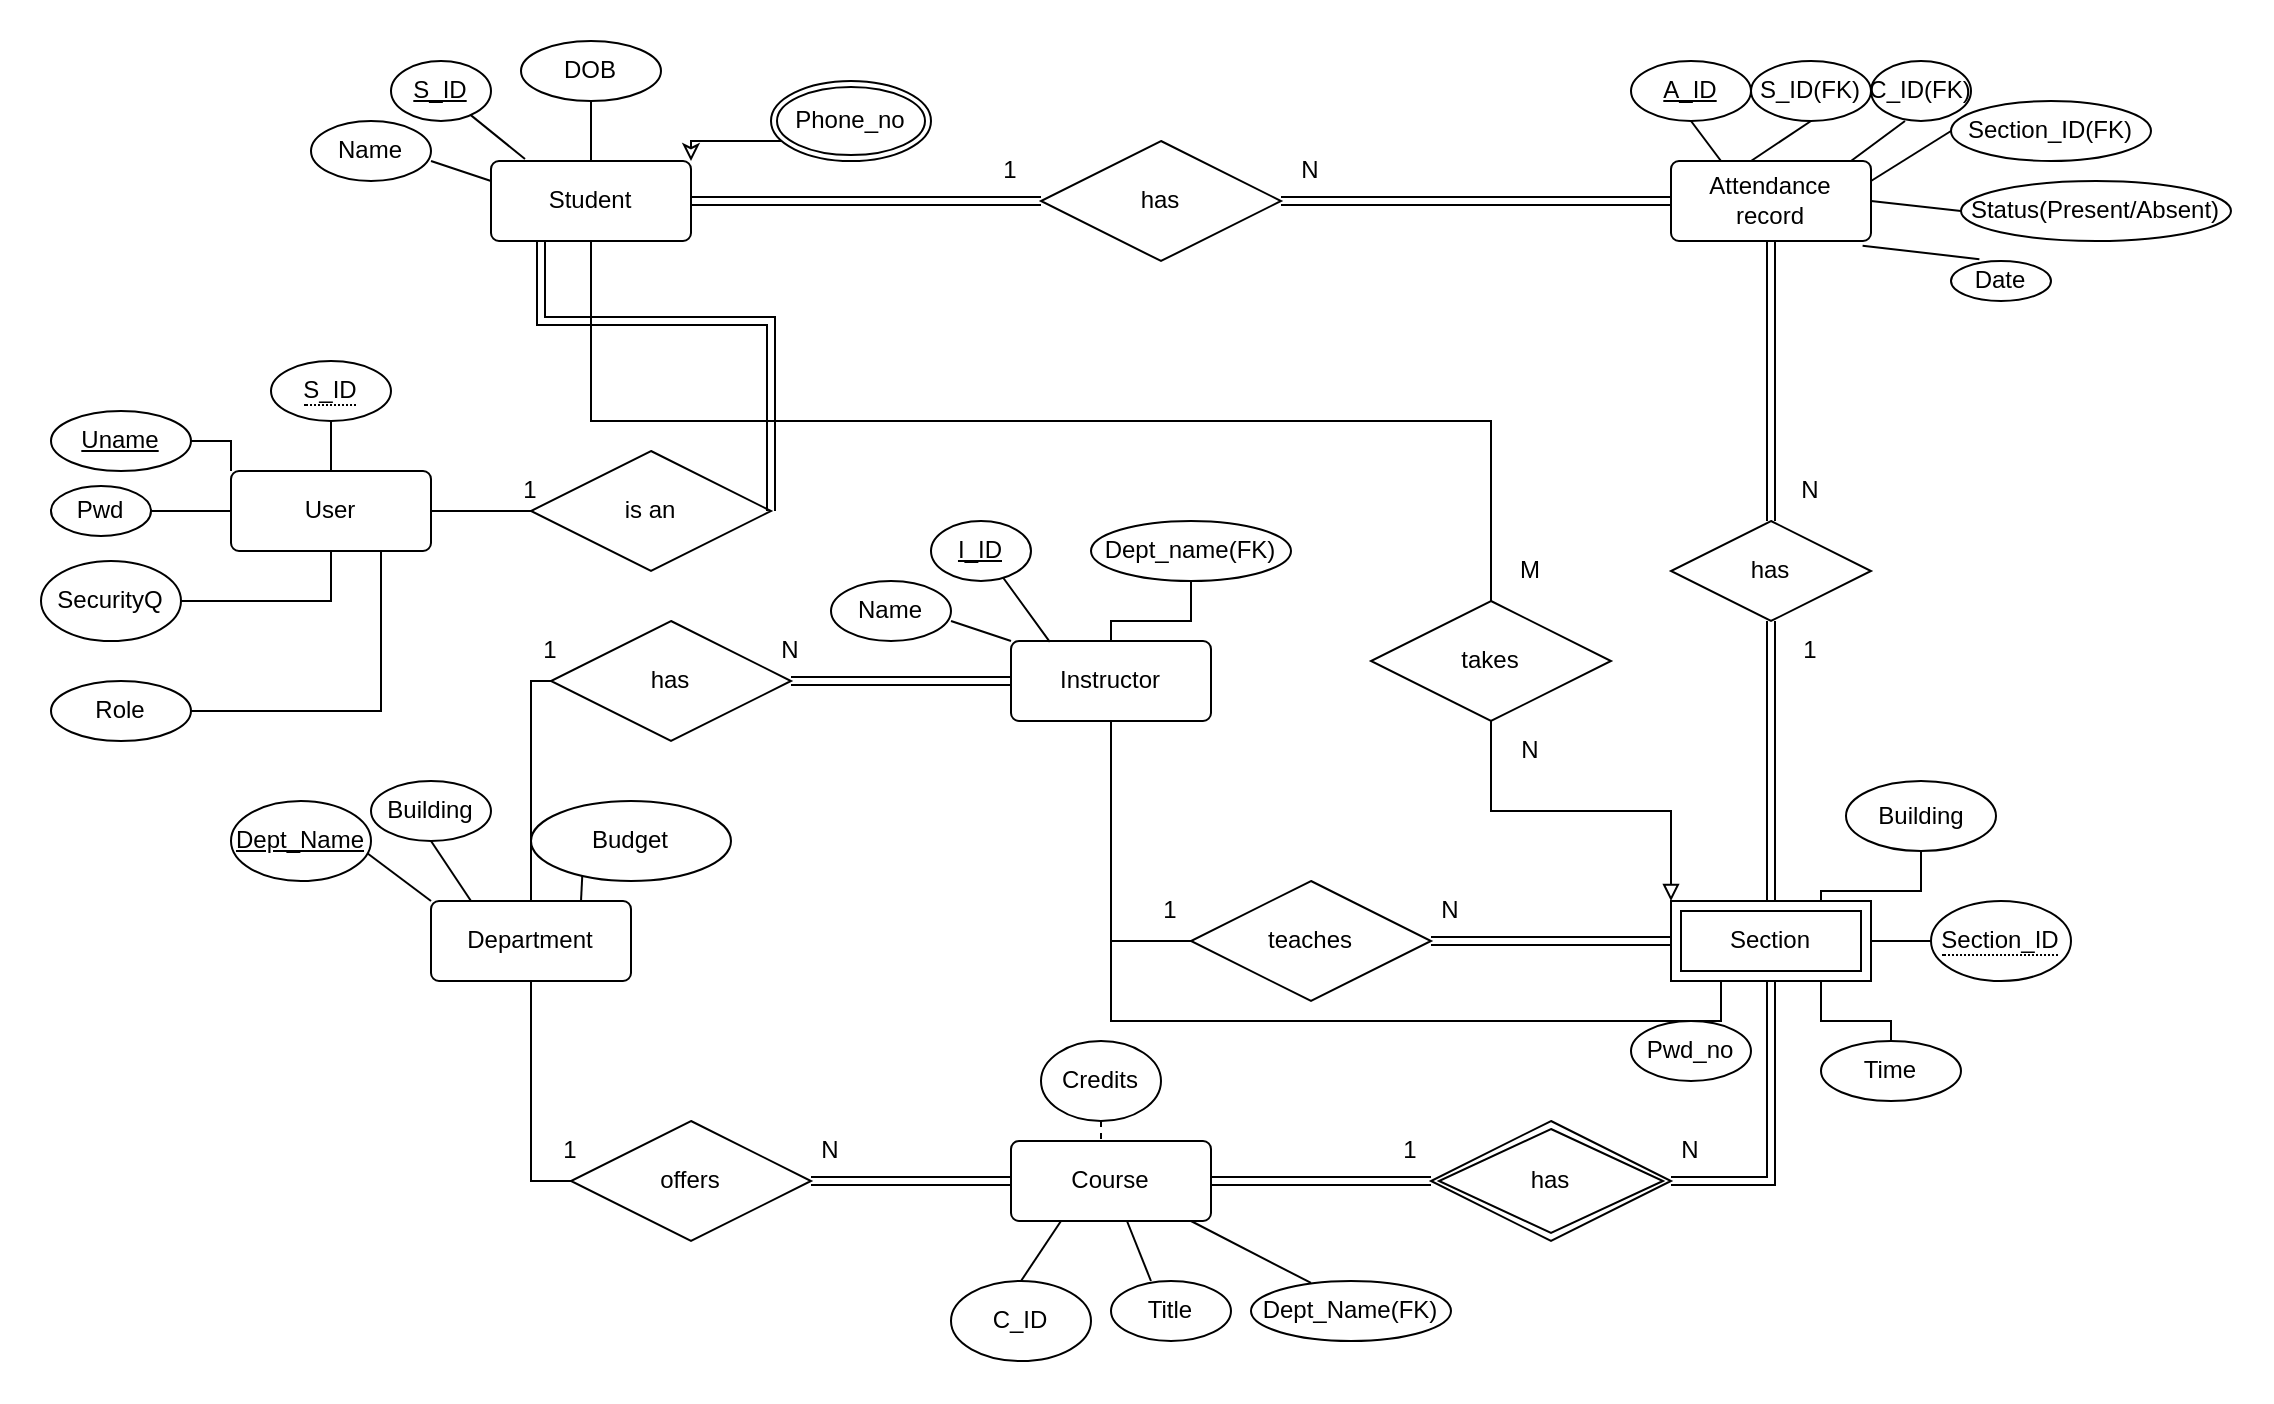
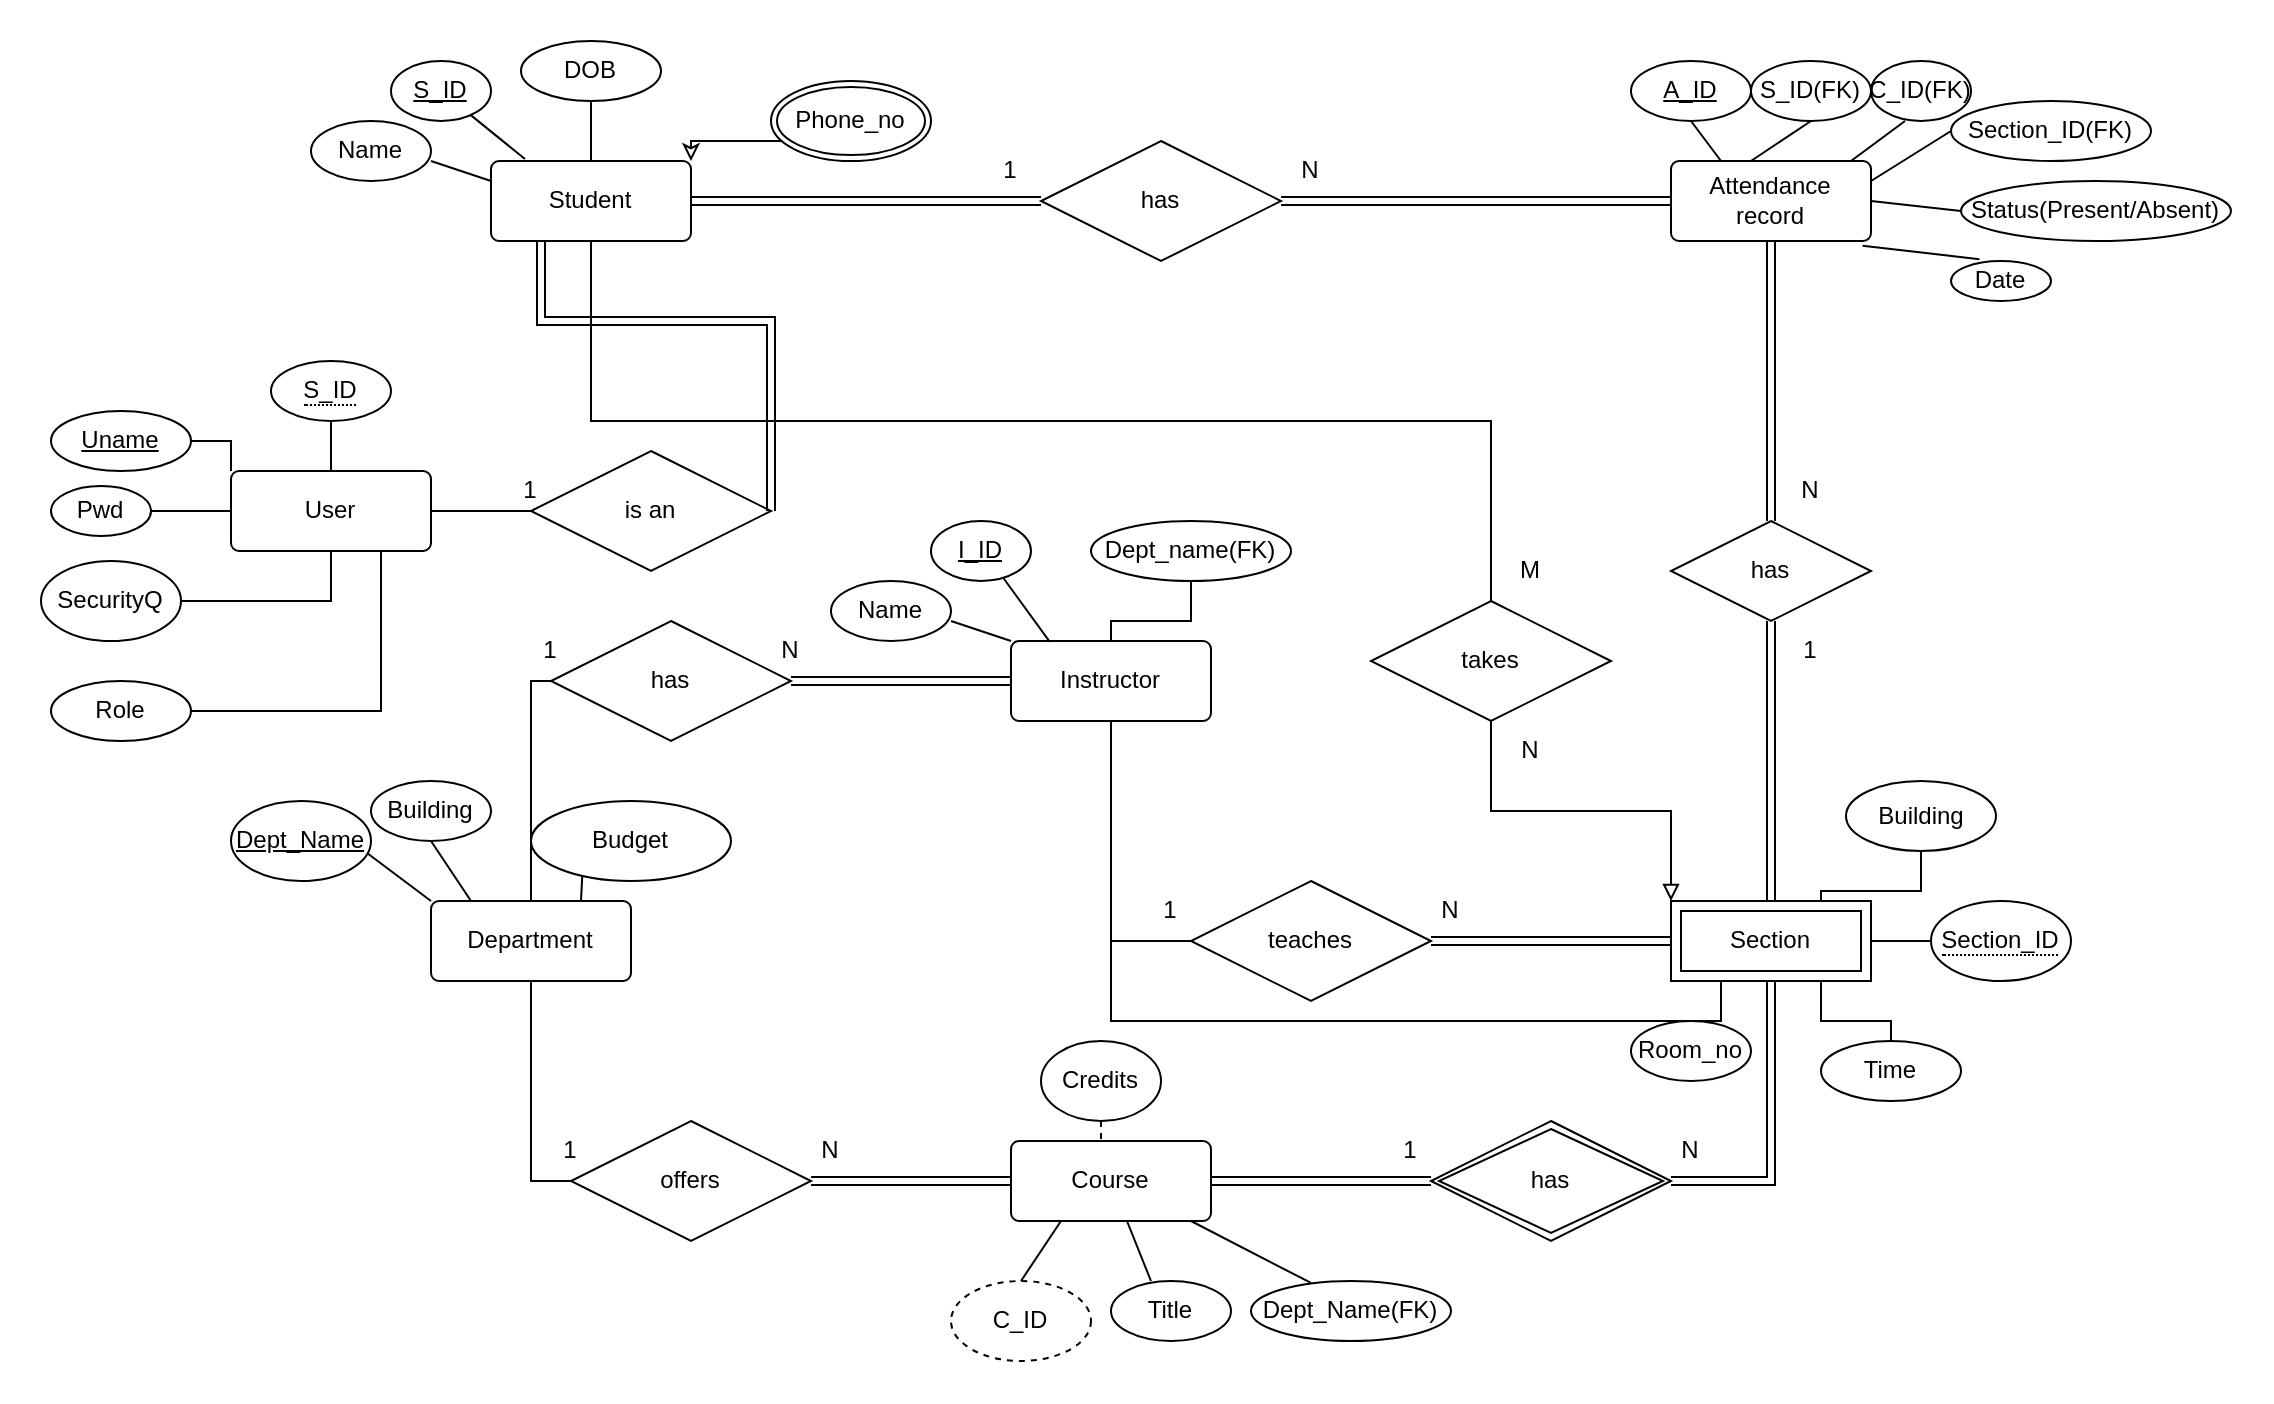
(1691, 1051) -> (1691, 1051)
(1021, 1321) -> (1021, 1321)
